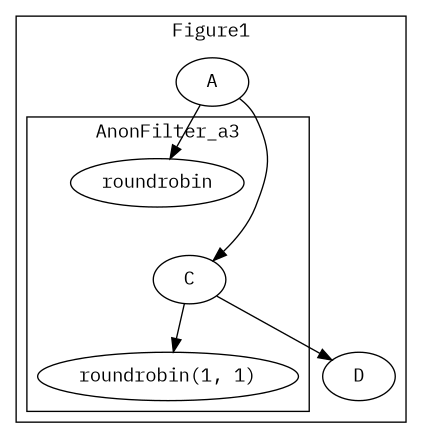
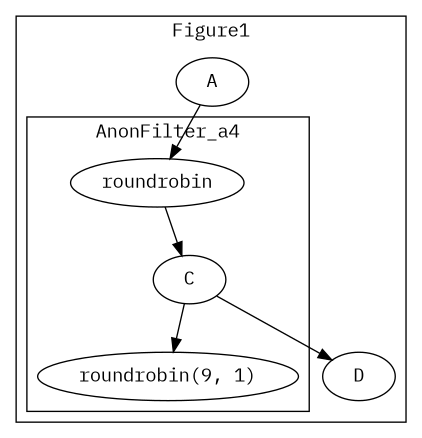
(168, 132) -> (168, 132)
(265, 177) -> (171, 225)
(168, 376) -> (168, 376)
